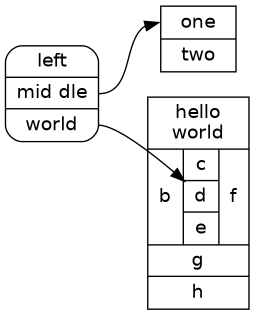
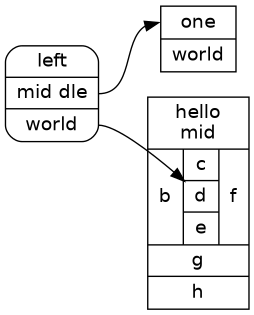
(198, 55) -> (198, 55)
(198, 133) -> (198, 133)
